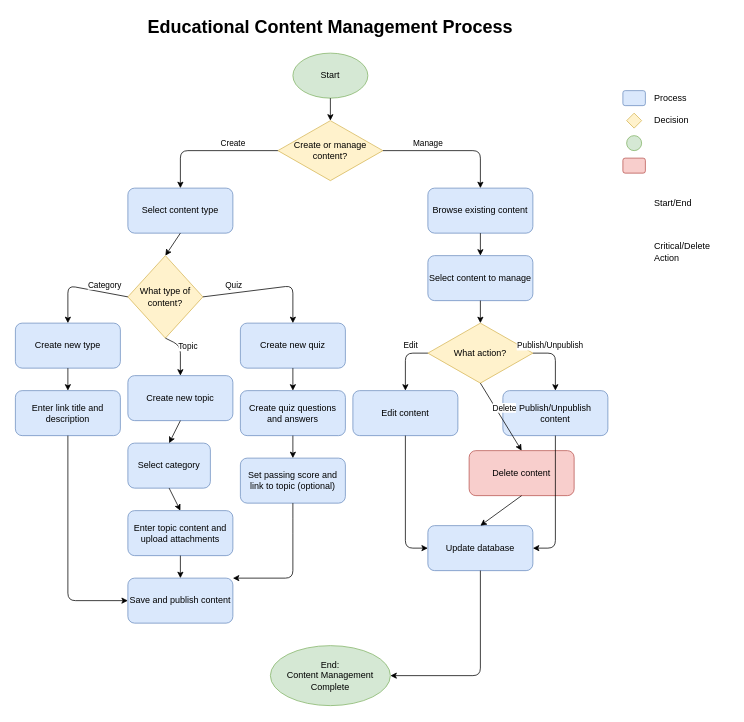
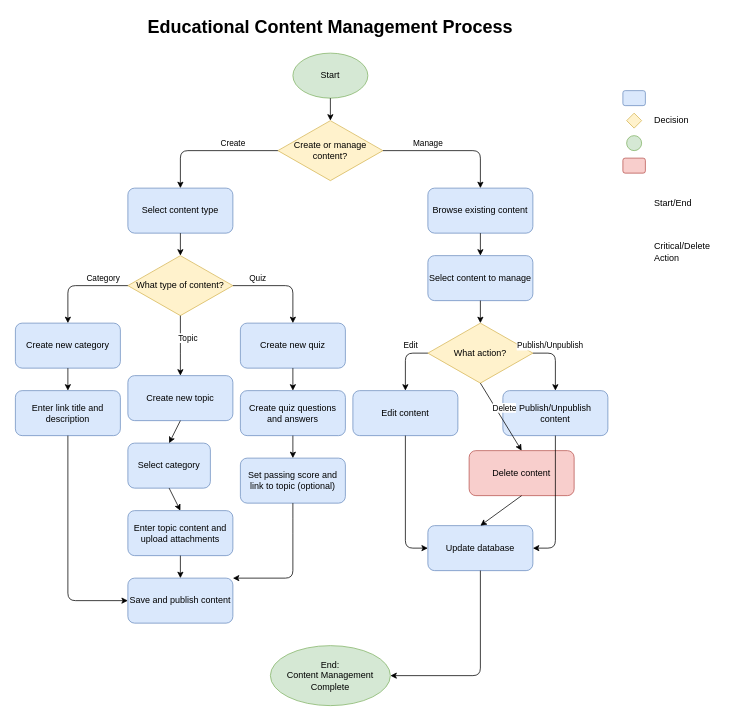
(690, 98) -> none
(165, 297) -> (180, 285)
(68, 345) -> (68, 345)
